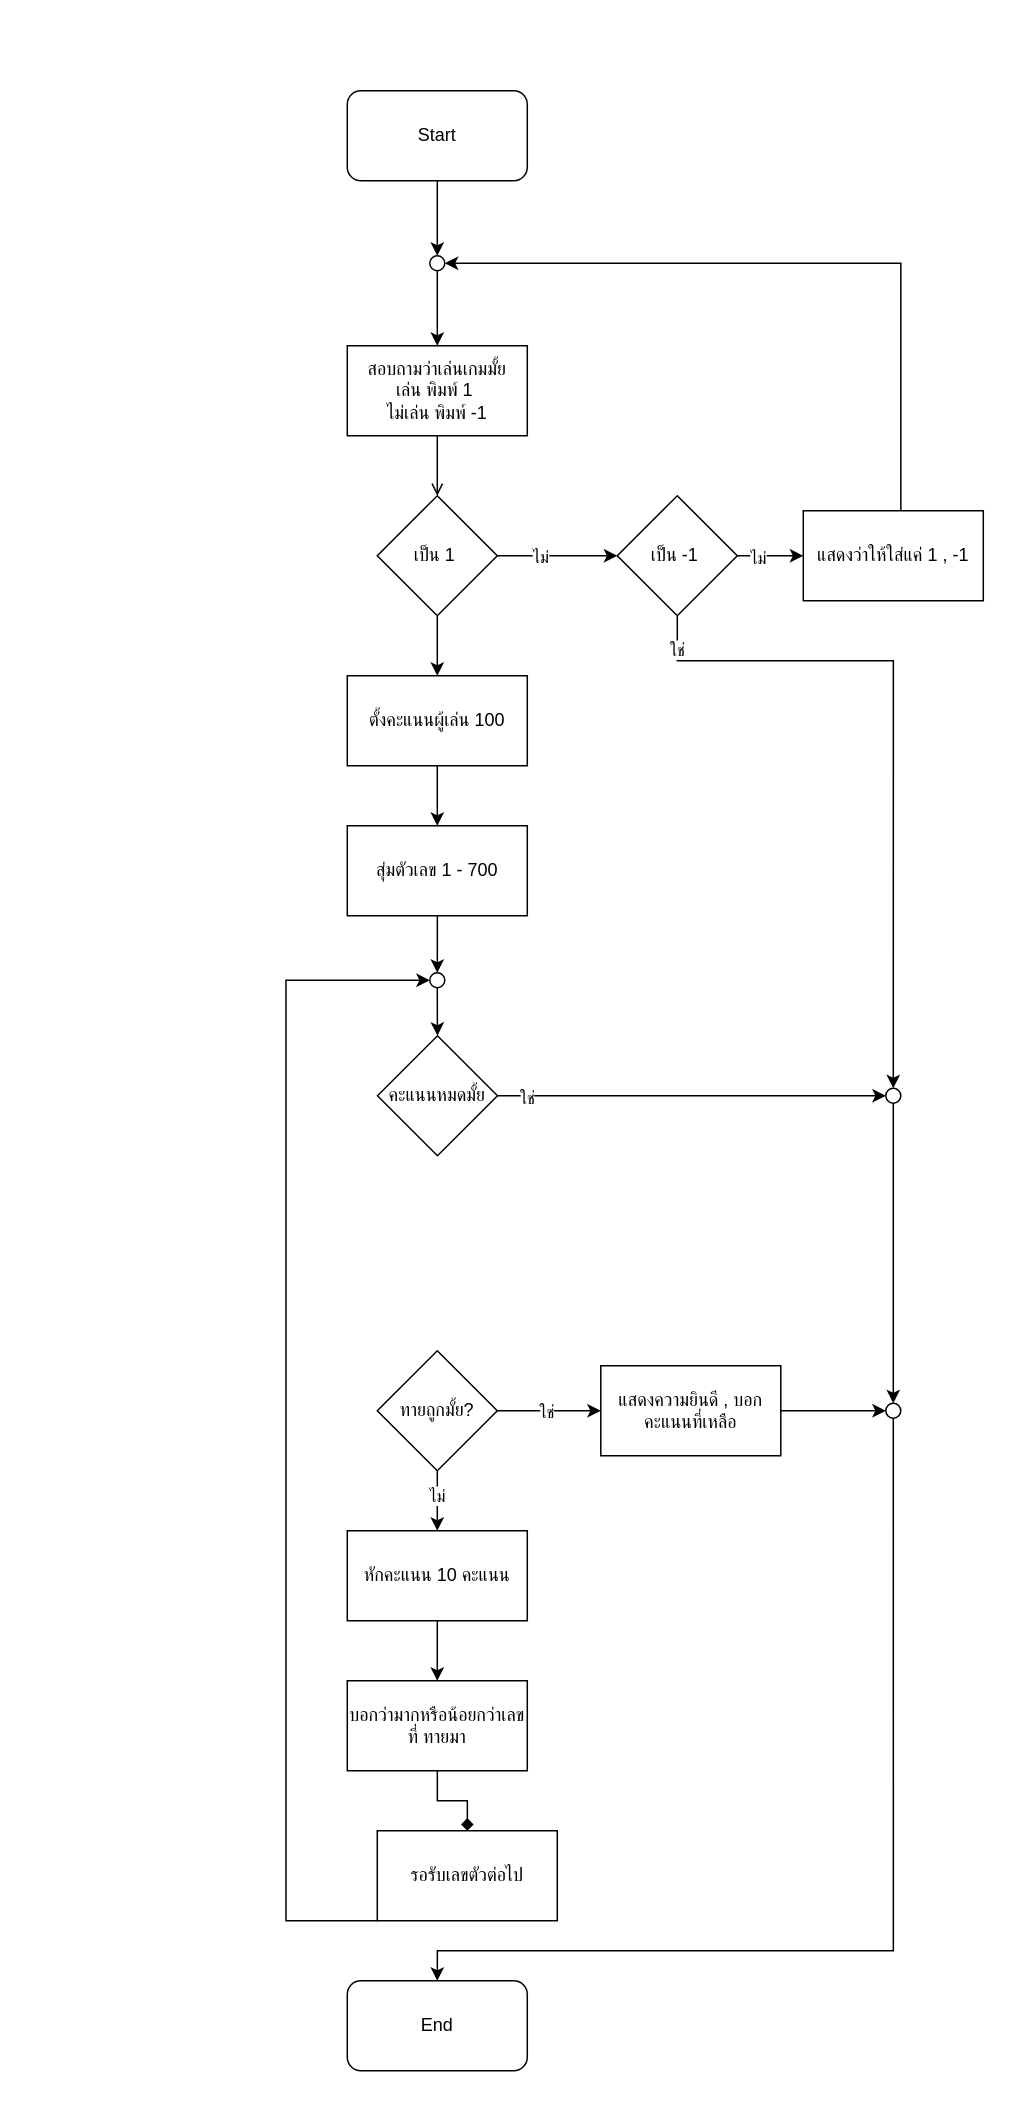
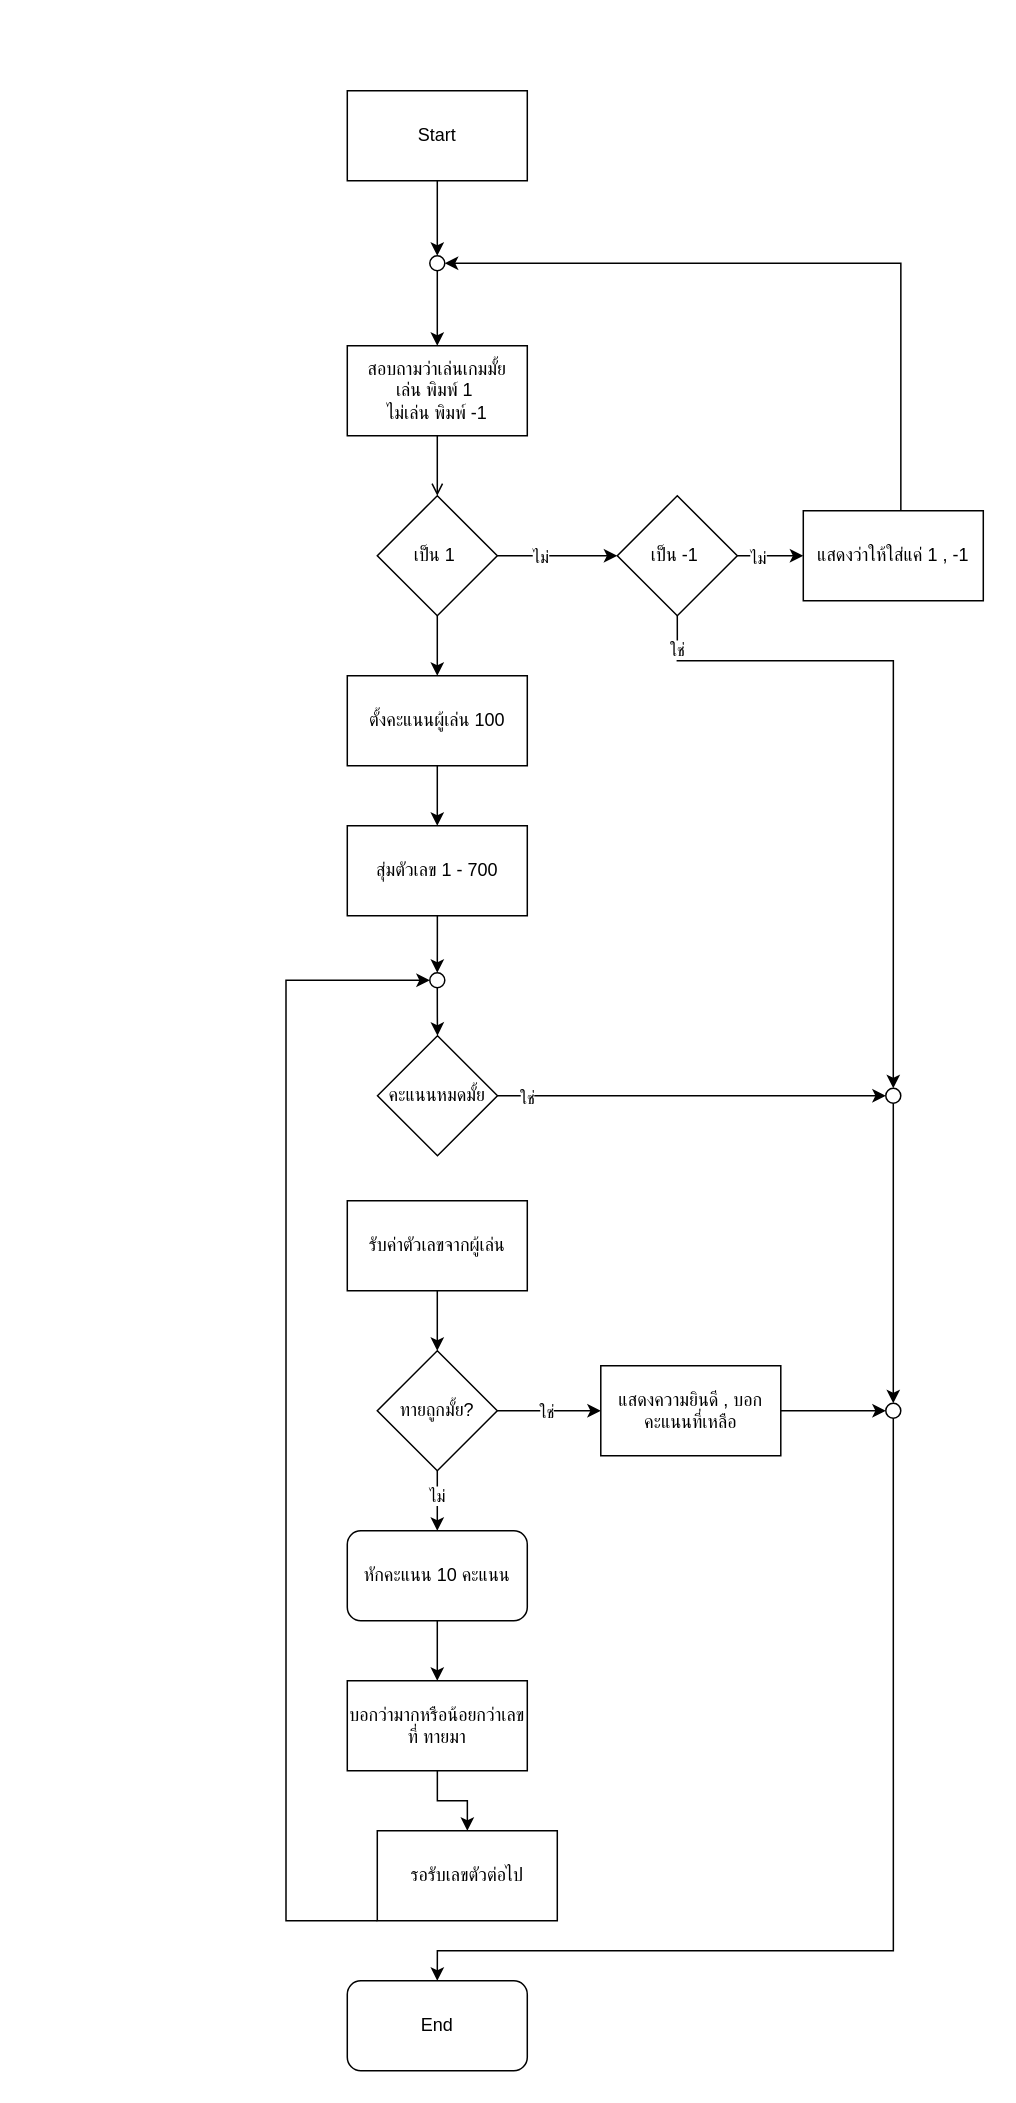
(437, 136) -> (437, 136)
none -> (437, 1246)
none -> (437, 1316)
(437, 1576) -> (437, 1576)
(467, 1818) -> (467, 1819)
